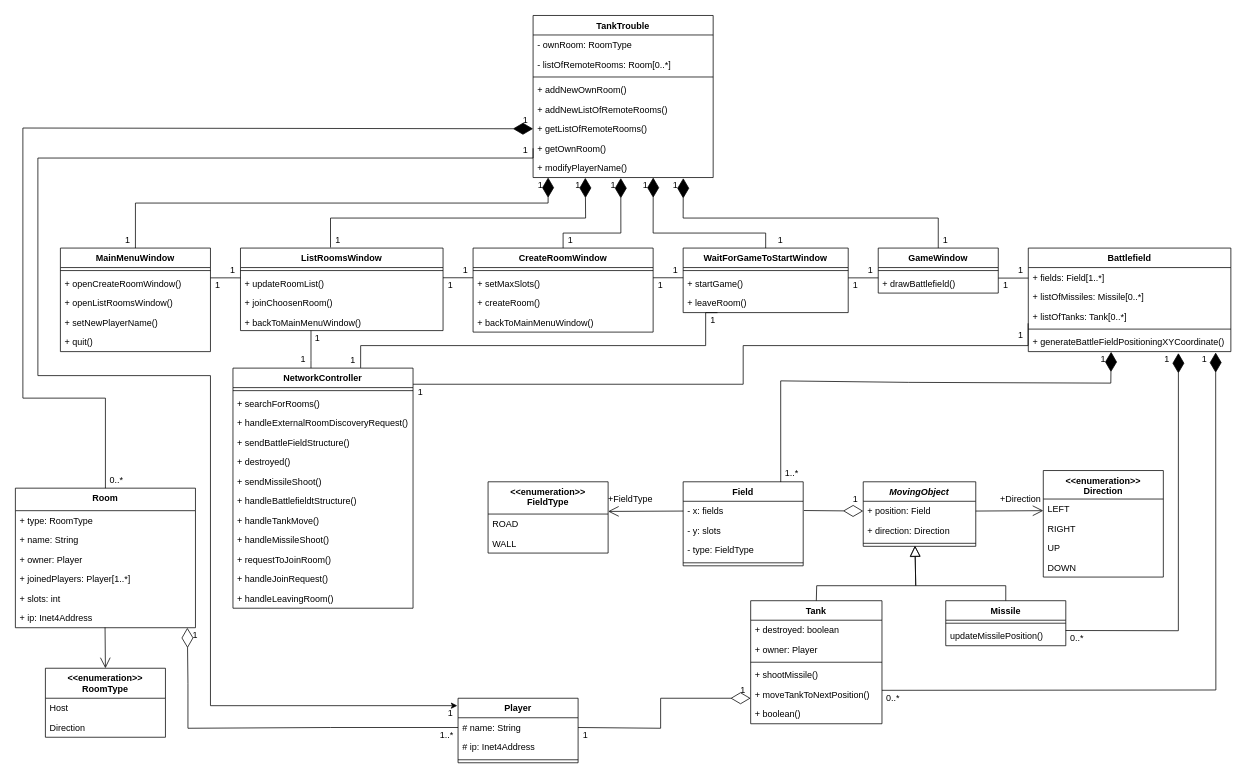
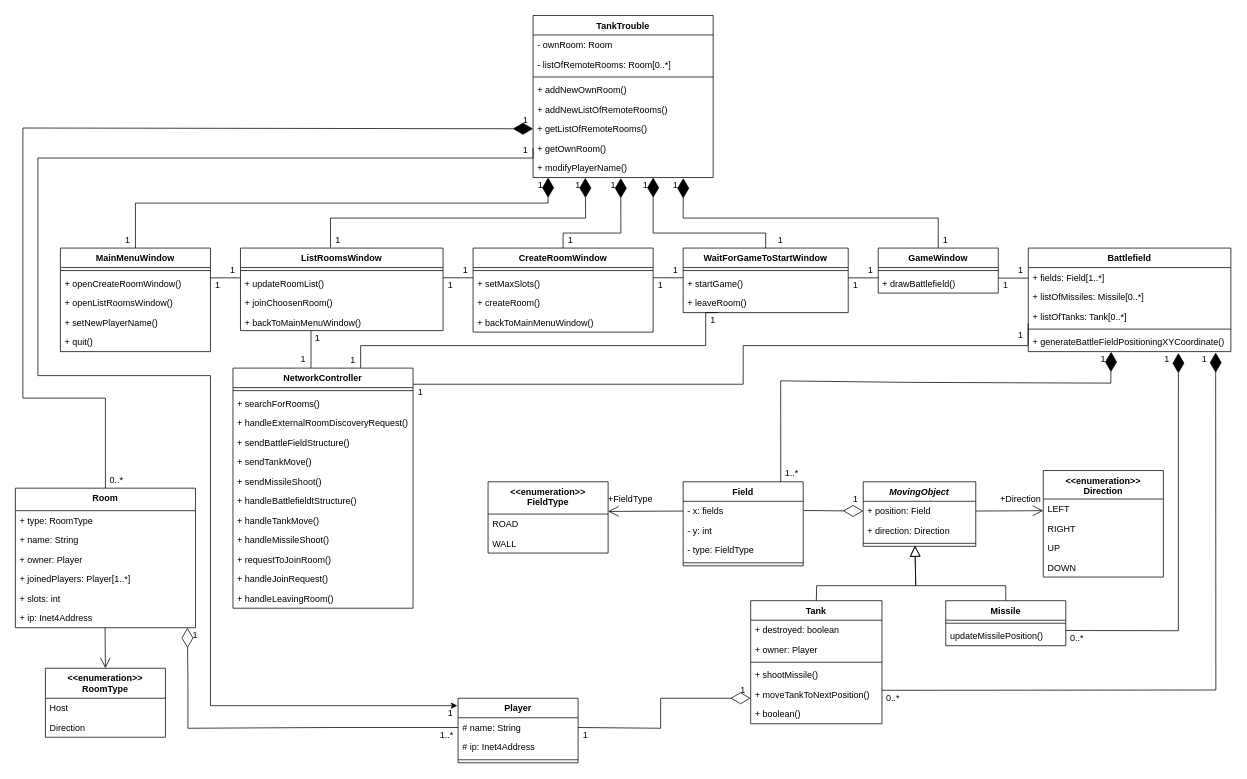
(581, 45) -> (571, 45)
(269, 462) -> (276, 462)
(708, 531) -> (702, 531)
